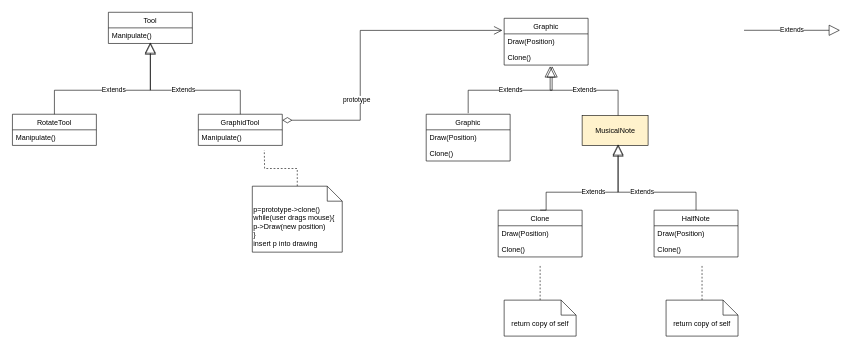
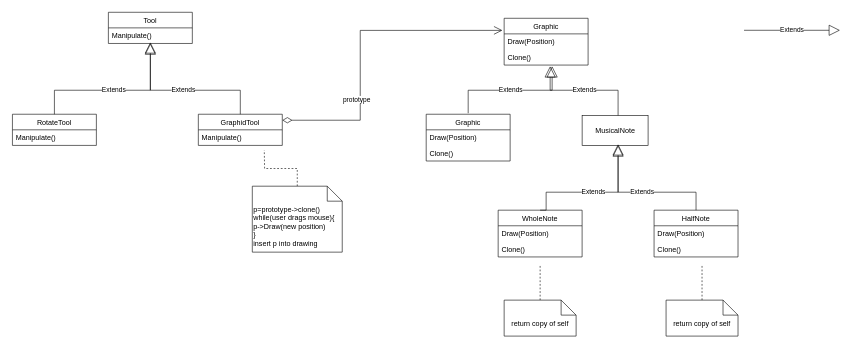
(615, 131) -> (615, 131)
(540, 218) -> (540, 218)
